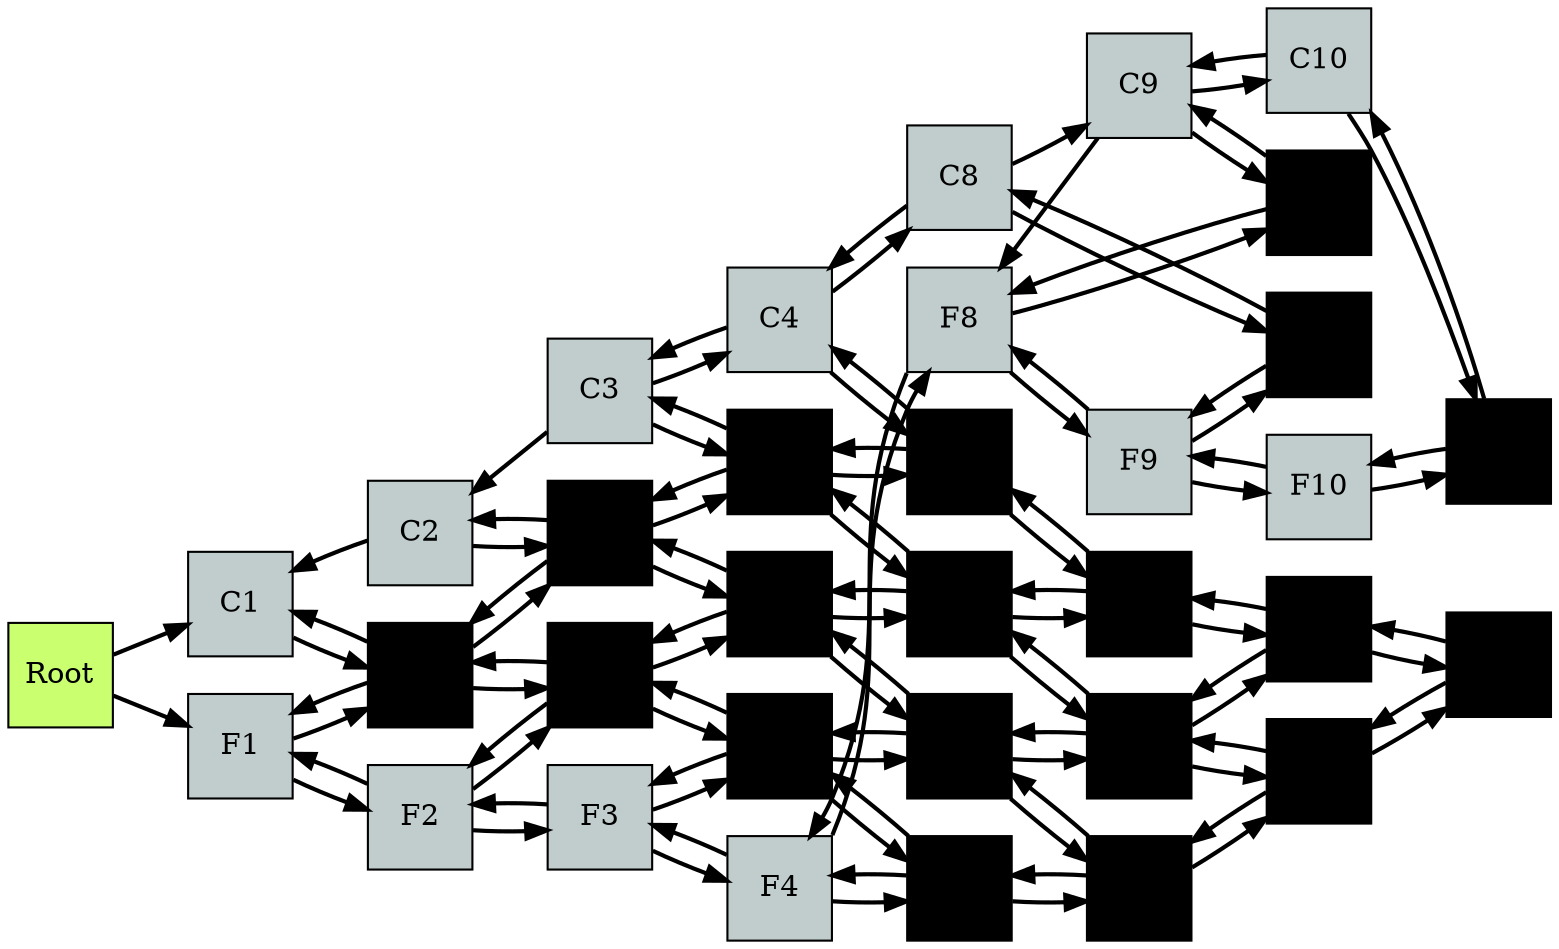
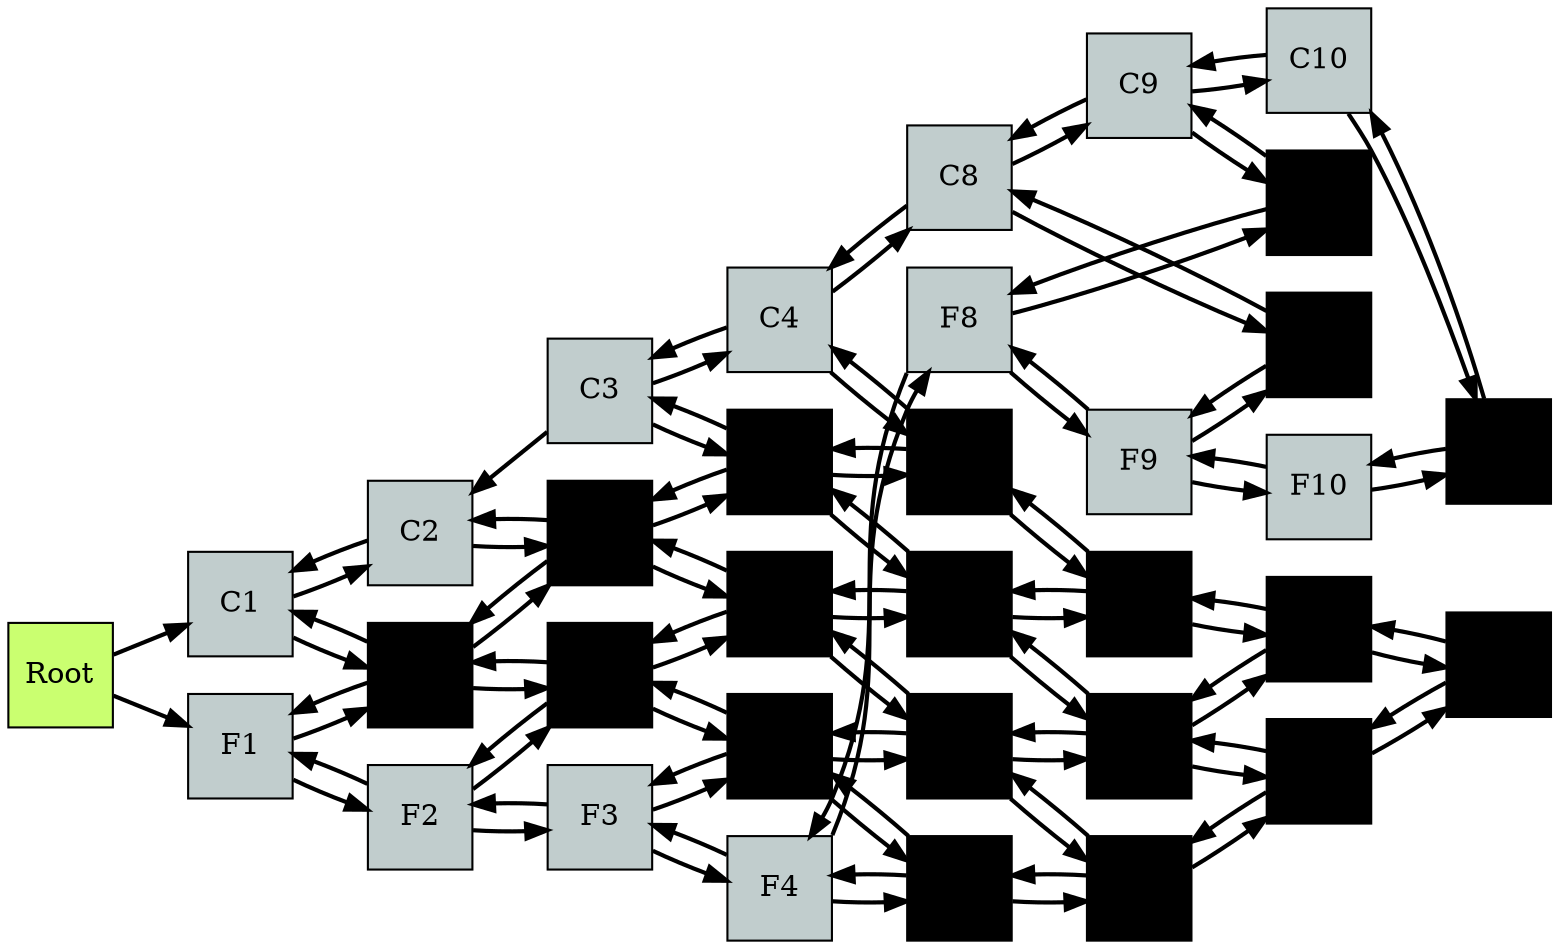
(1056, 194) -> (1058, 113)
none -> (321, 586)
